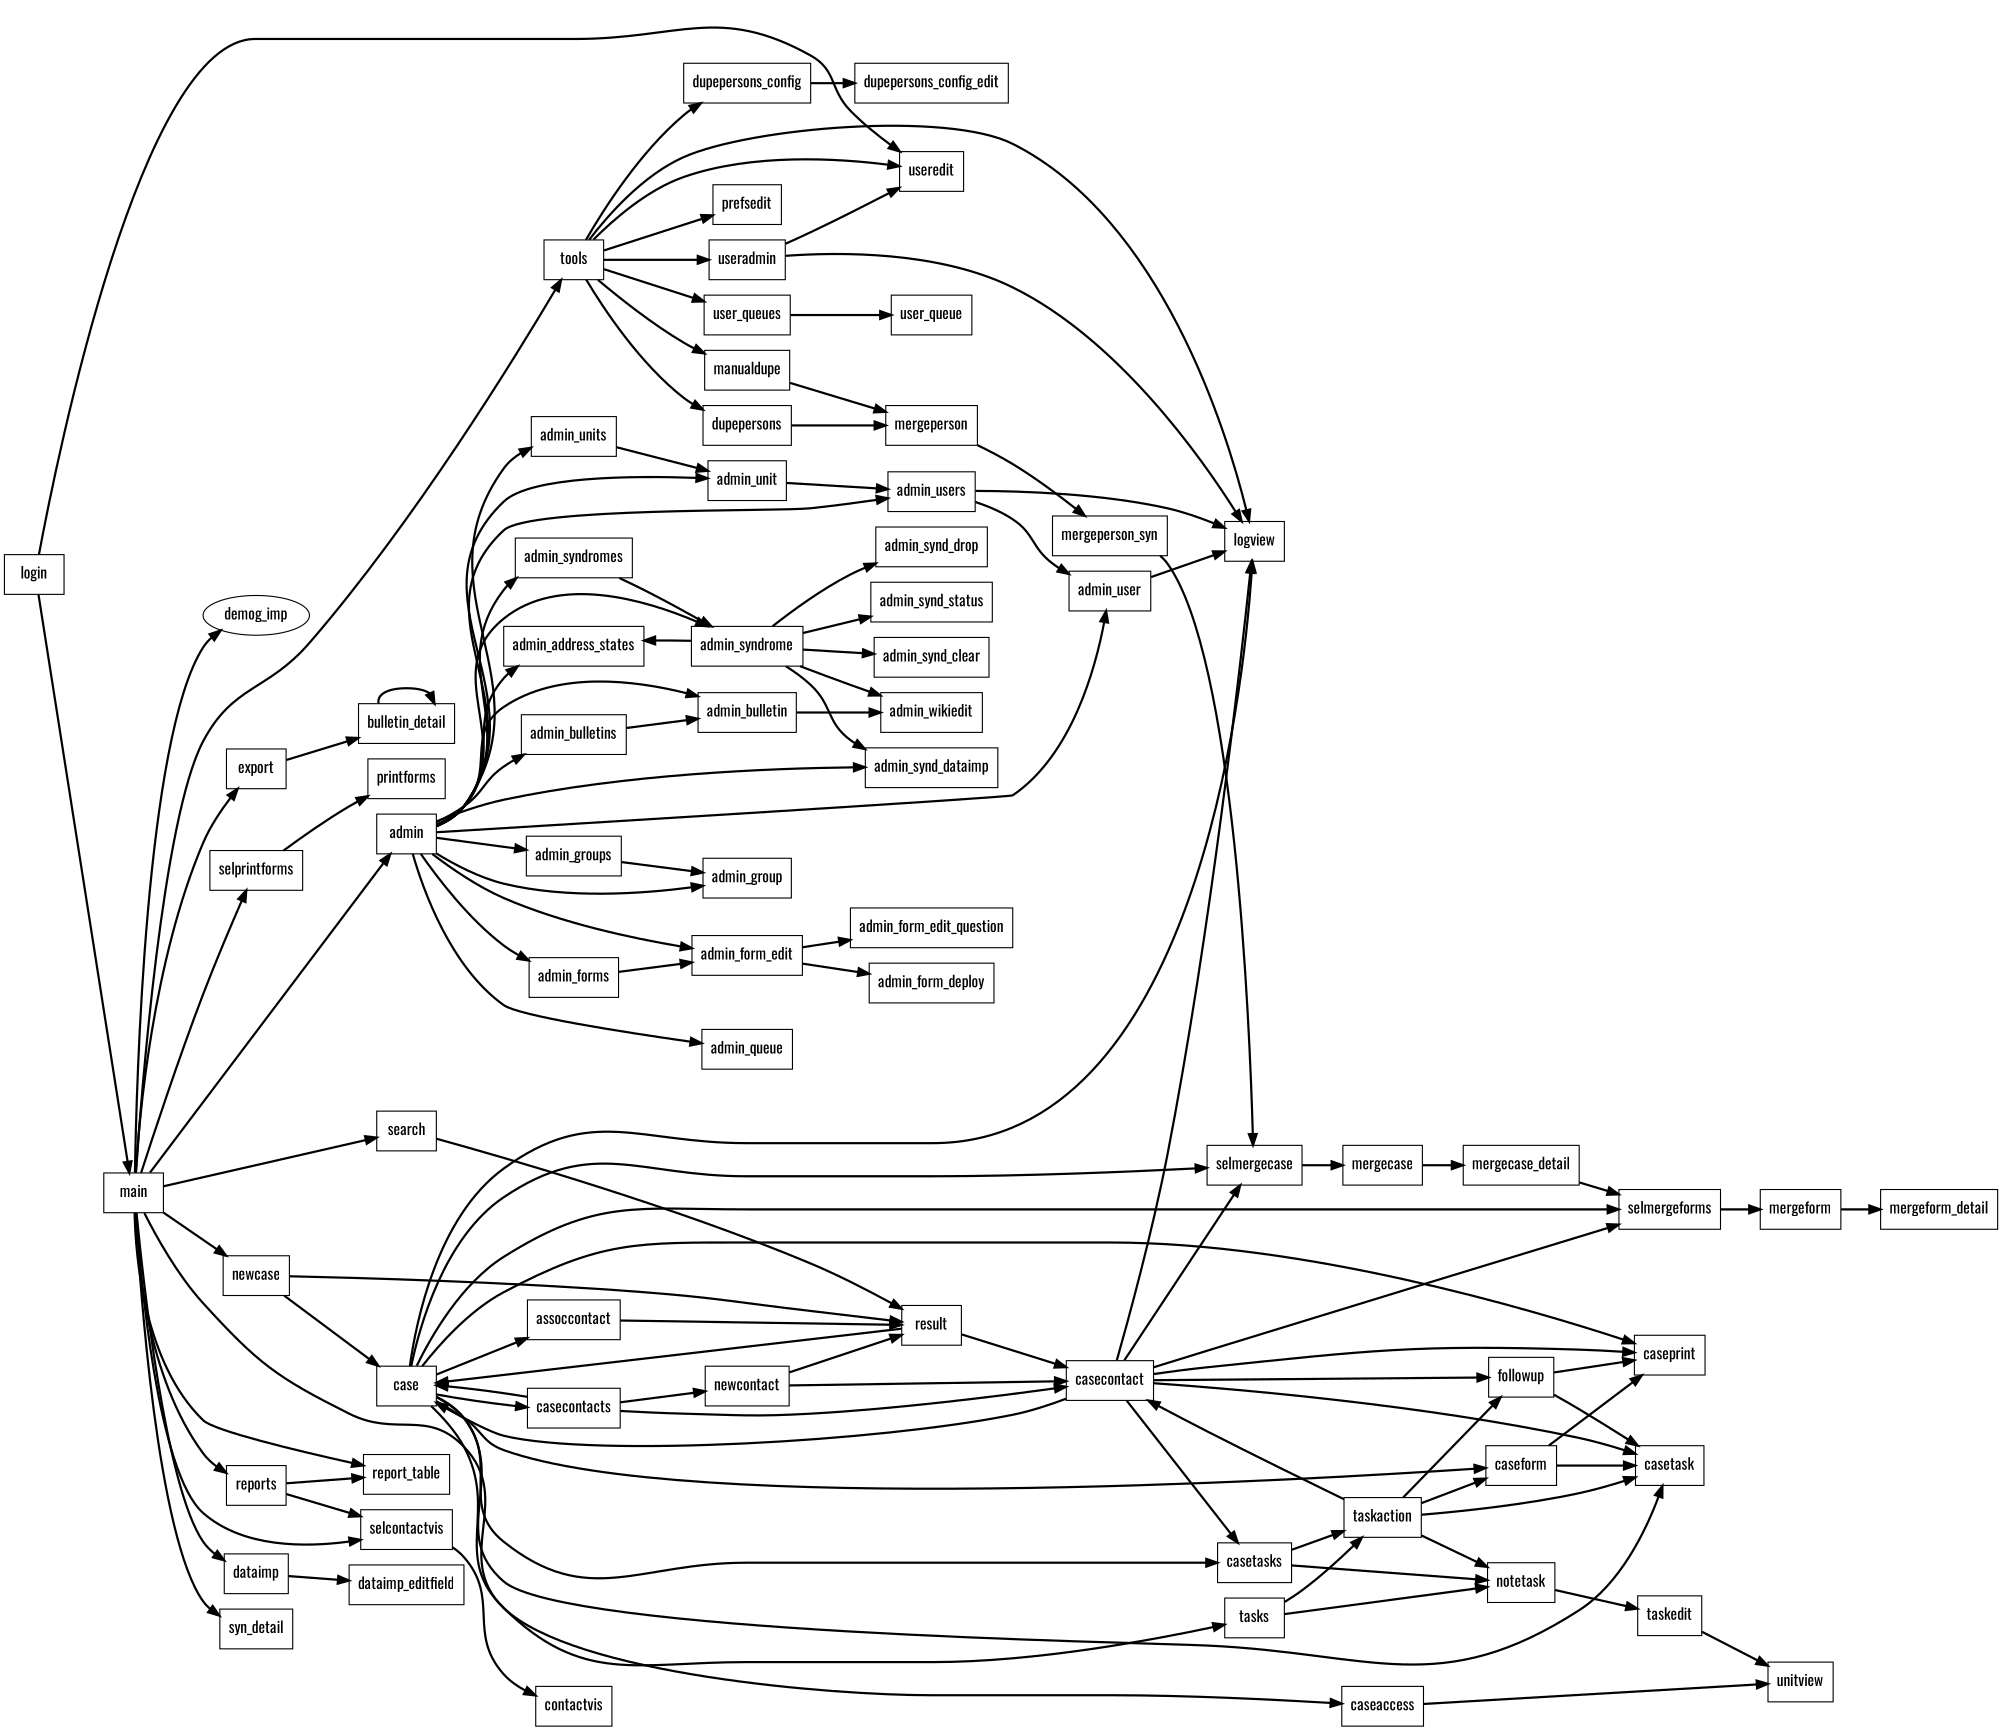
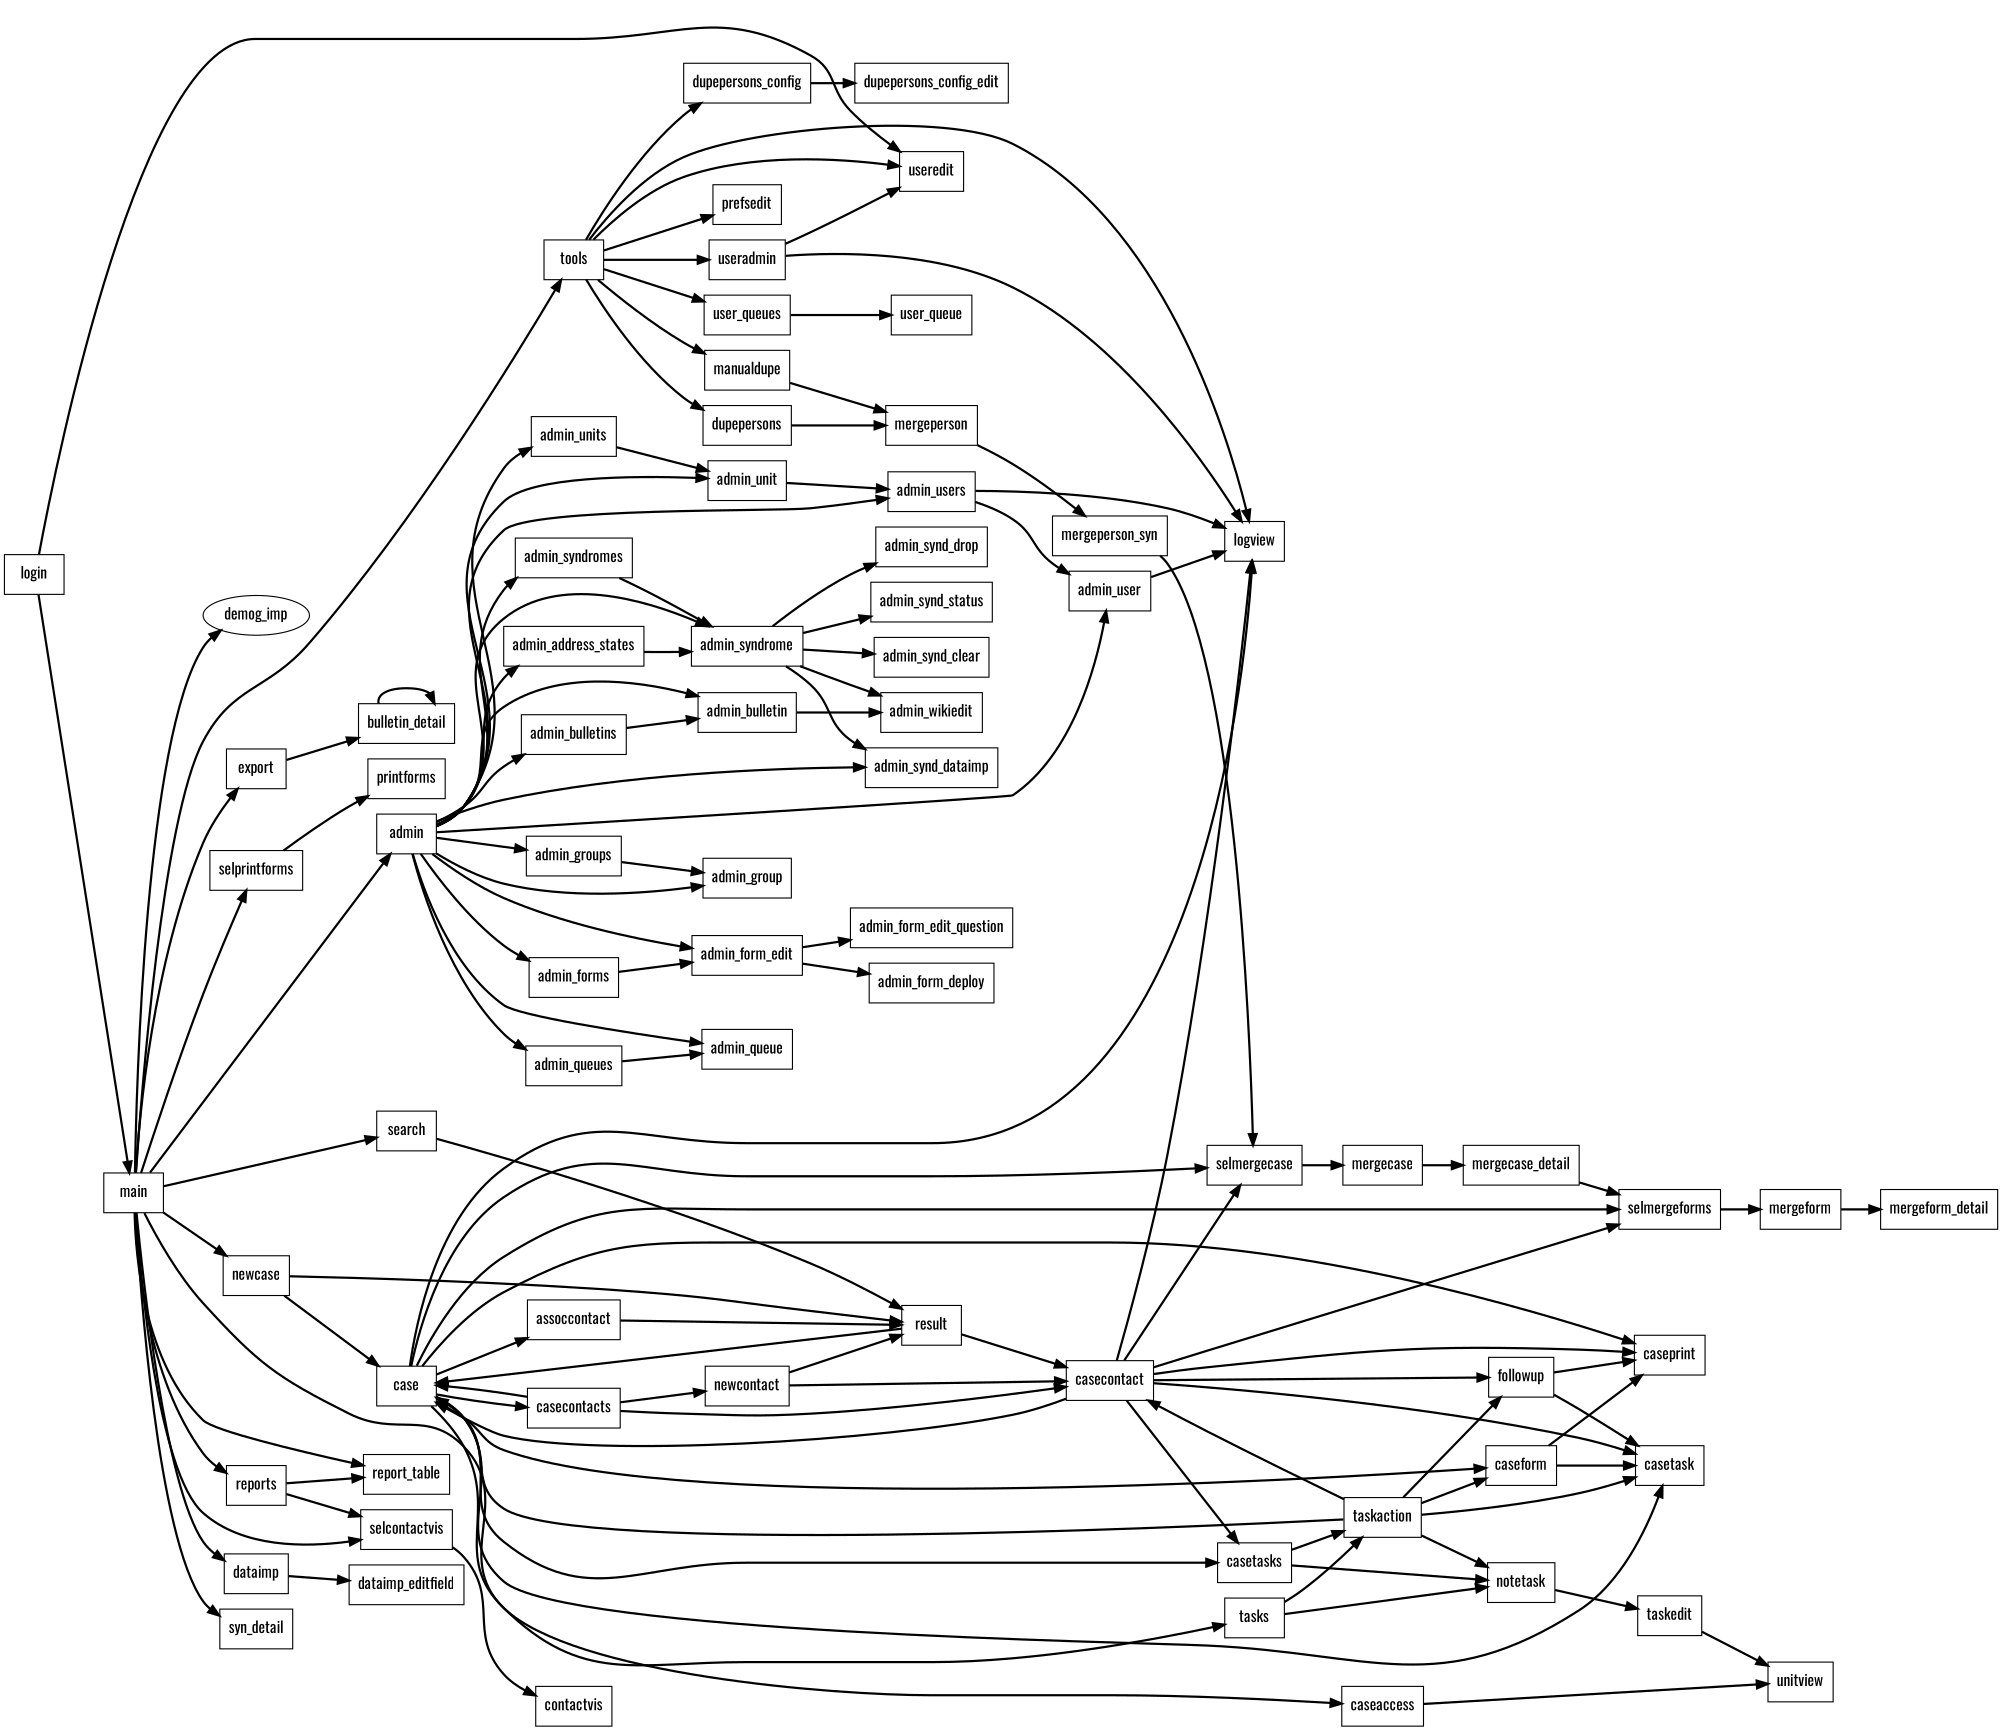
(673, 641) -> (662, 652)
none -> (574, 1066)
none -> (860, 1535)
